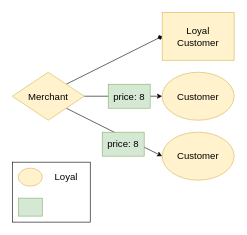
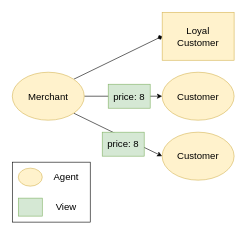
(48, 96) -> (48, 96)
(66, 177) -> (66, 177)
none -> (66, 207)
